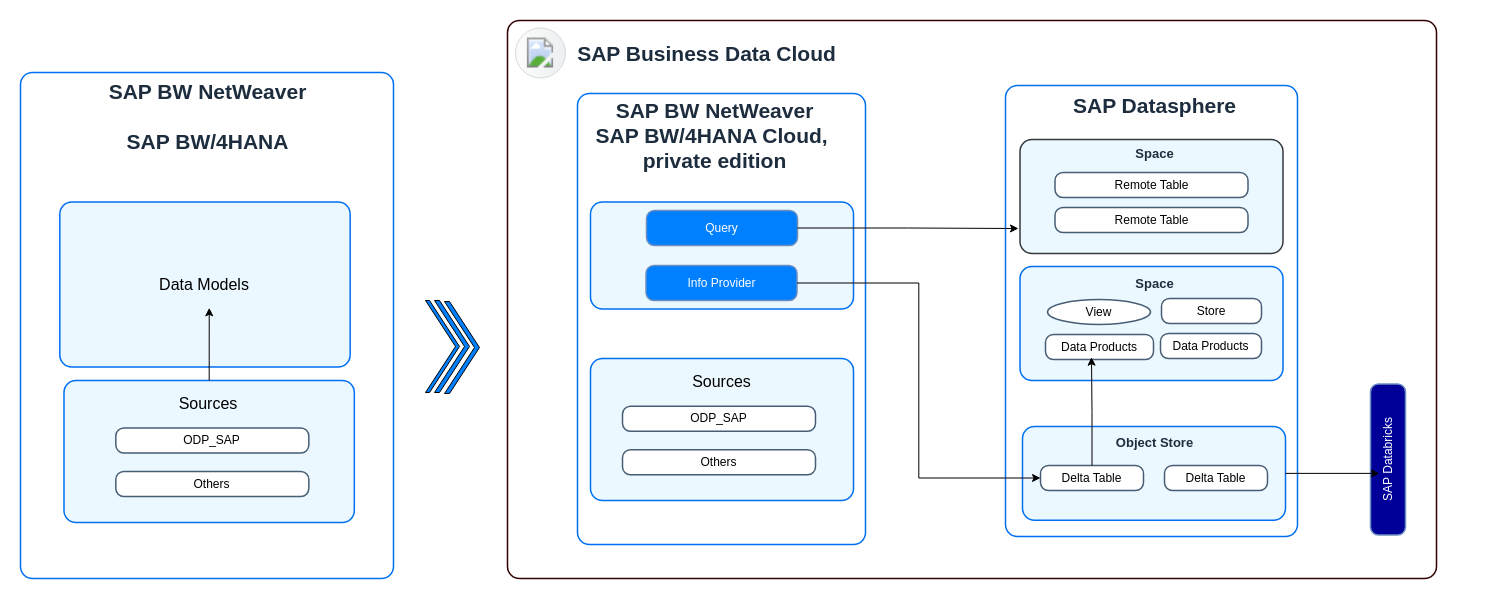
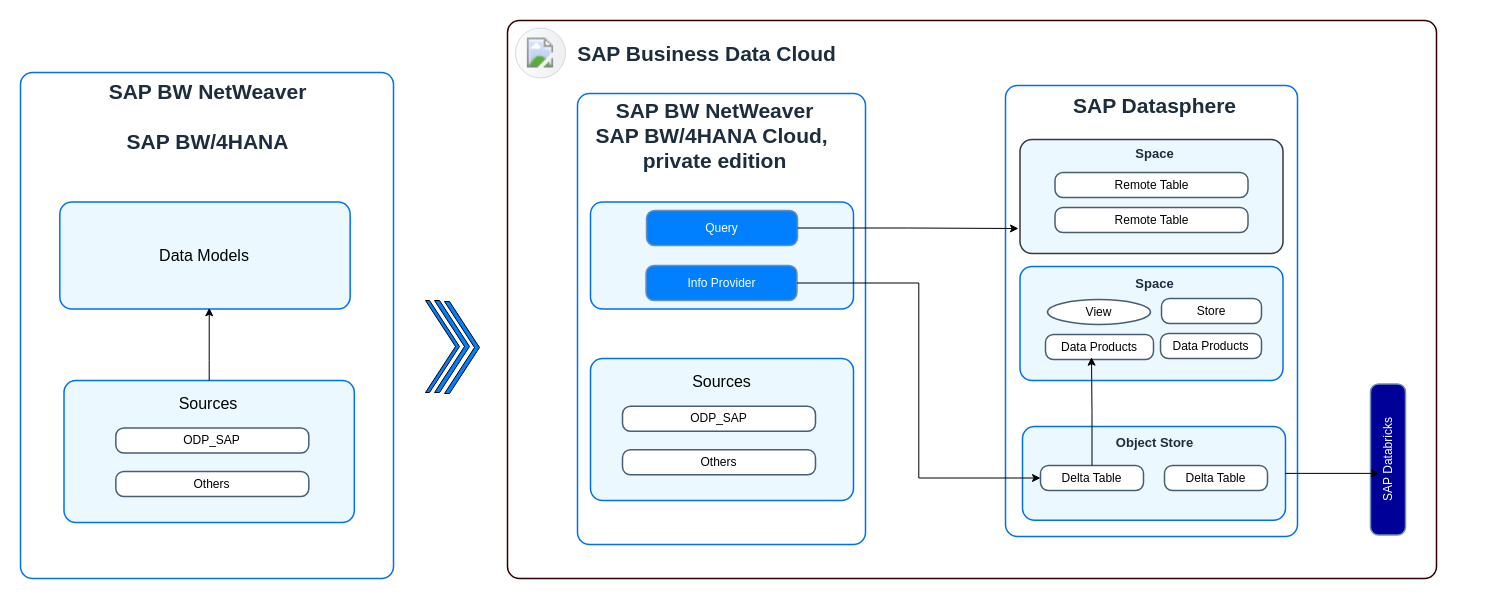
(205, 285) -> (205, 256)
